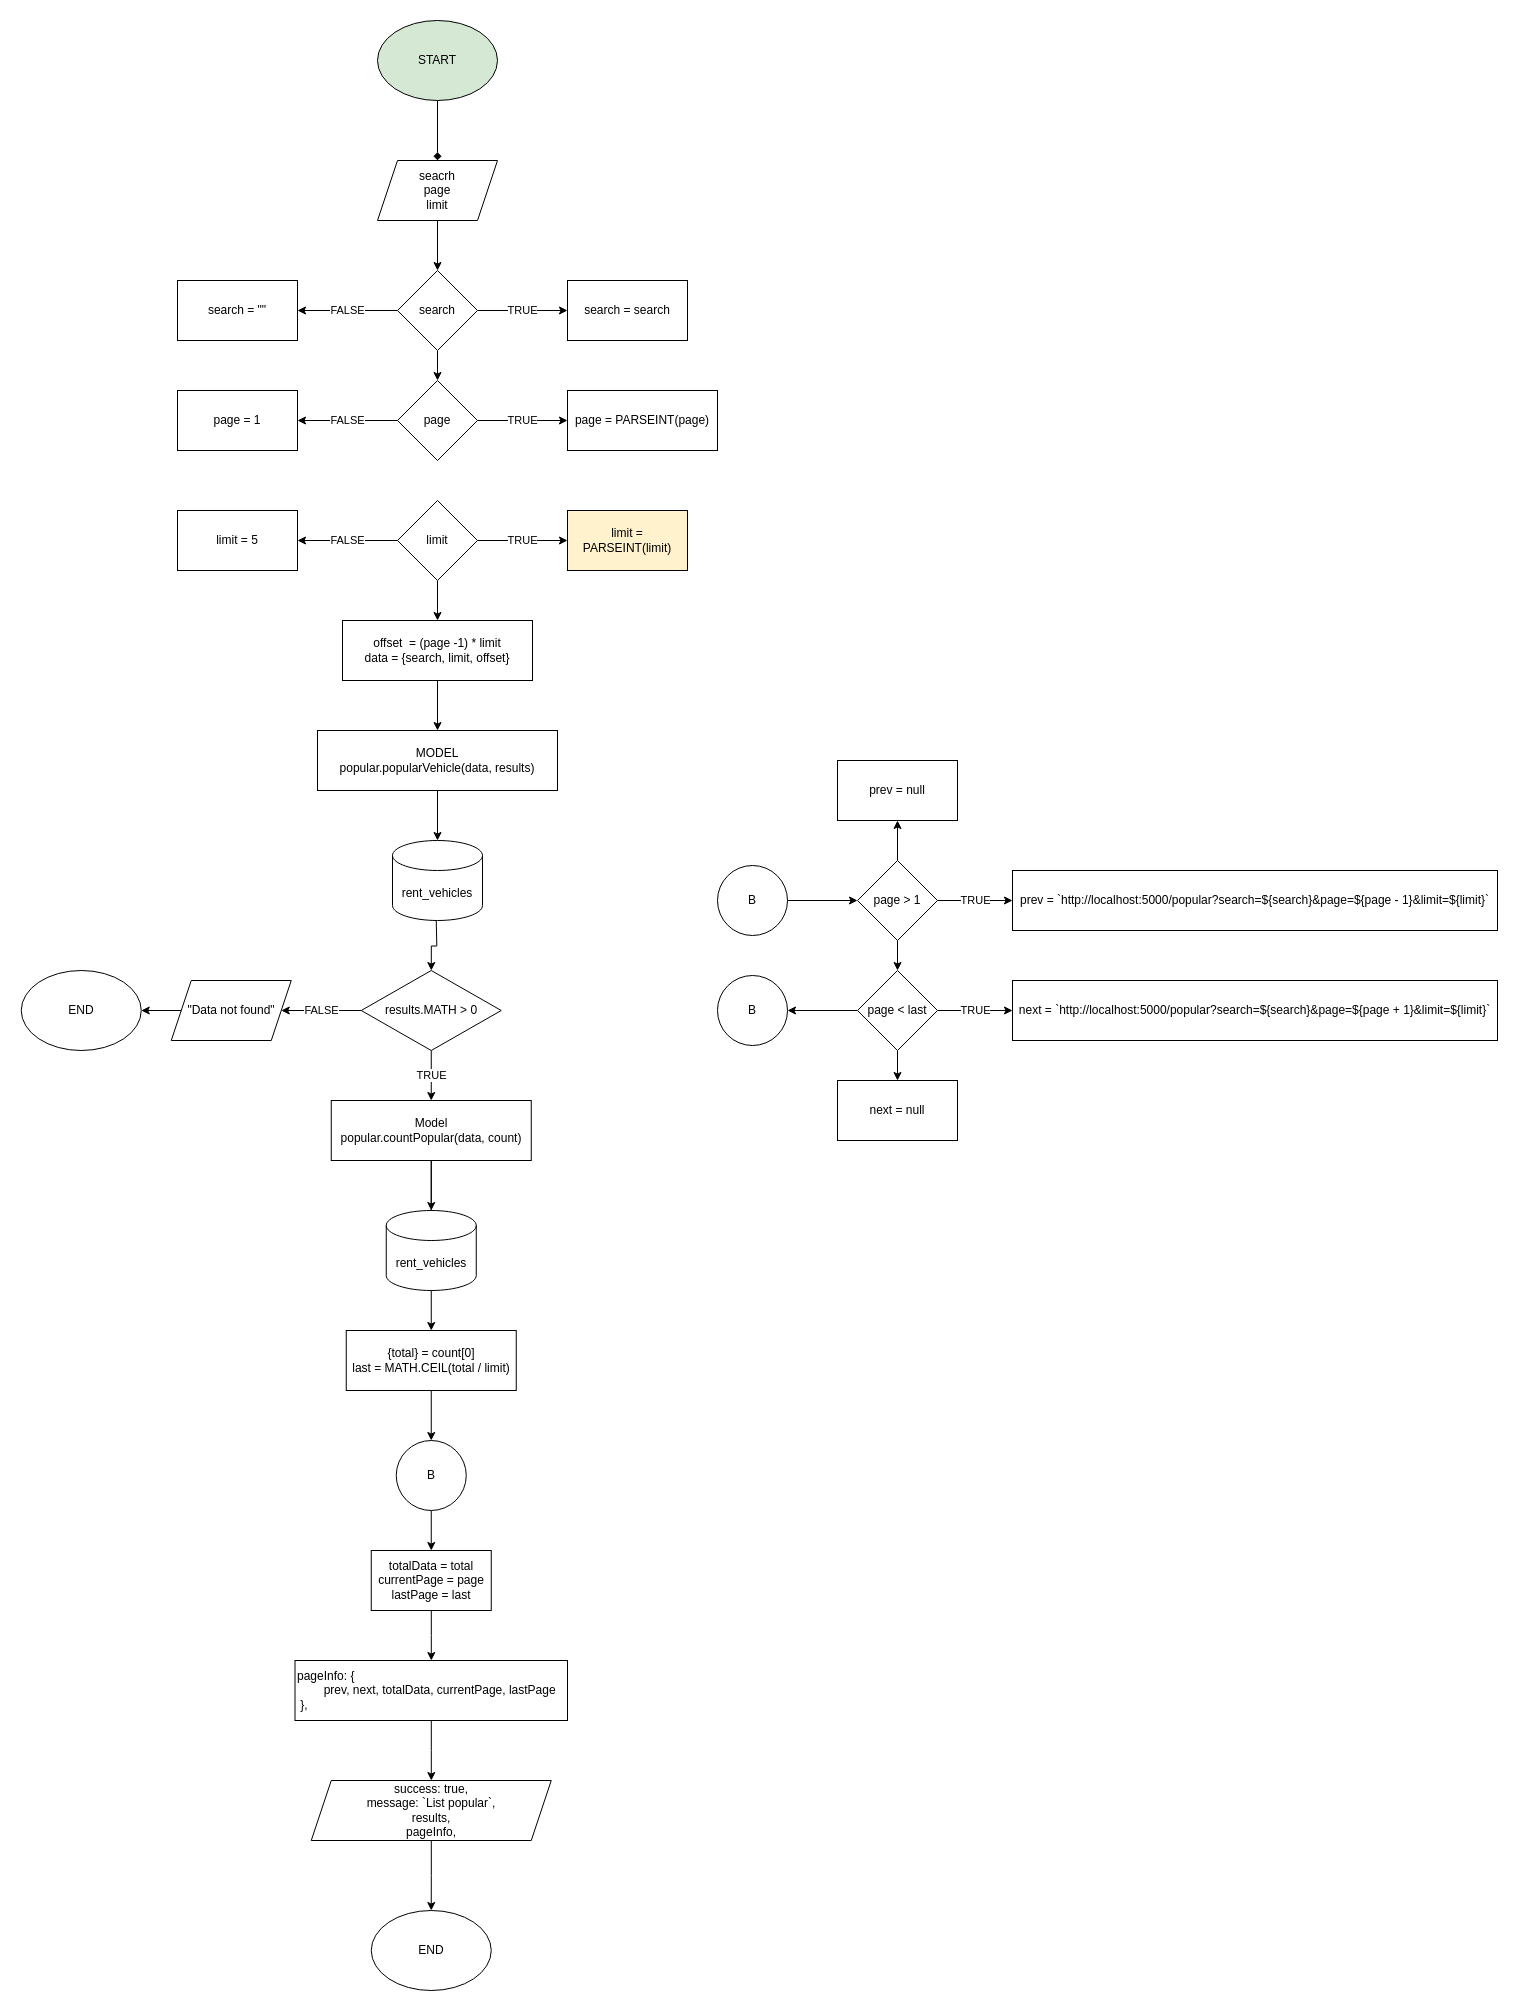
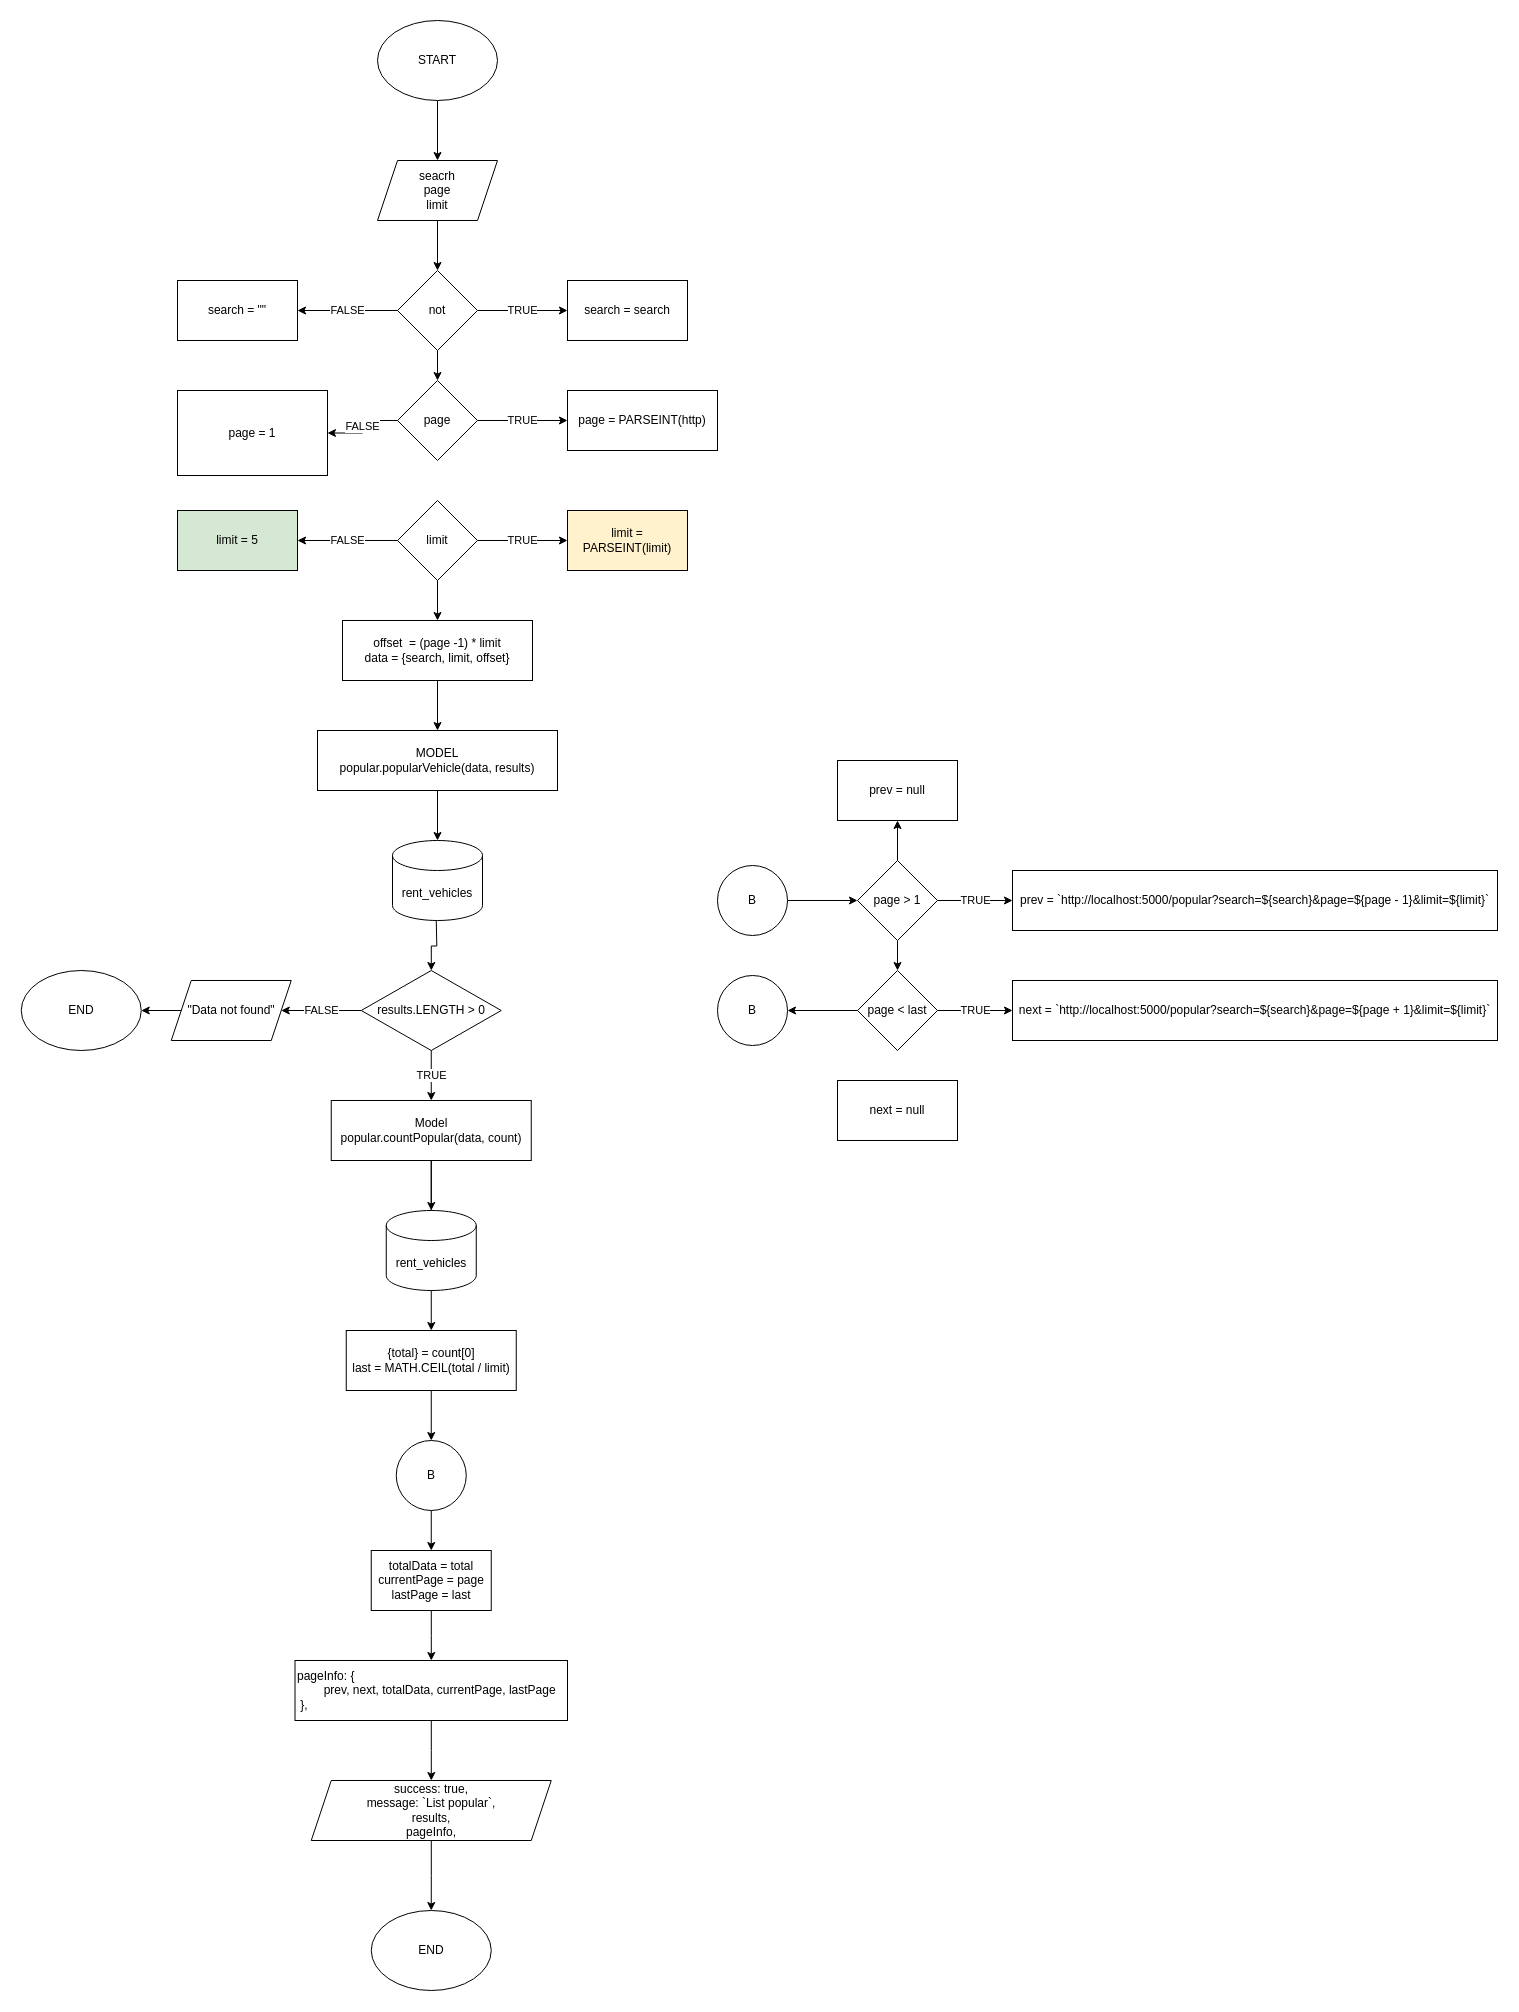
(438, 61) -> (438, 61)
(438, 151) -> (438, 152)
(438, 311) -> (438, 311)
(238, 421) -> (253, 433)
(643, 421) -> (643, 421)
(238, 541) -> (238, 541)
(432, 1011) -> (432, 1011)
(898, 1070) -> none
